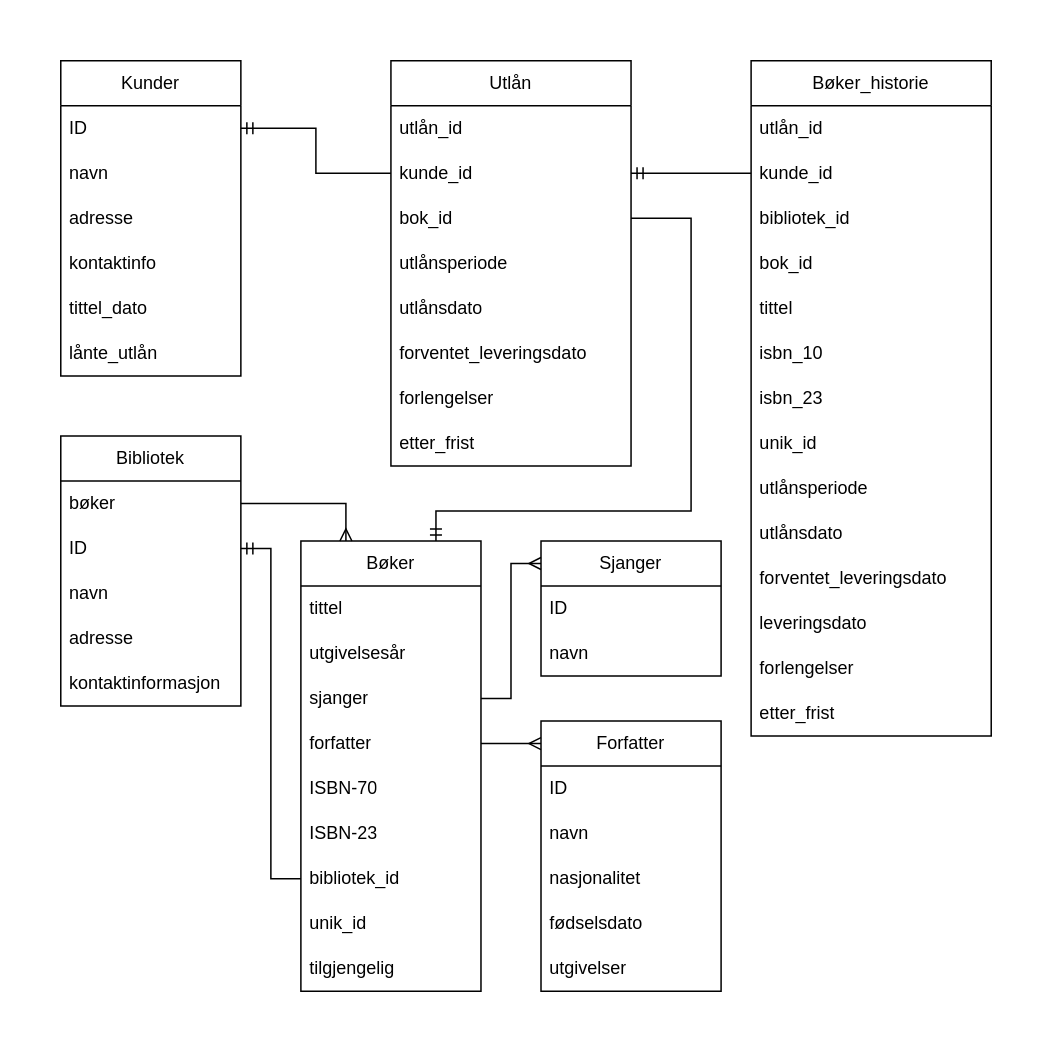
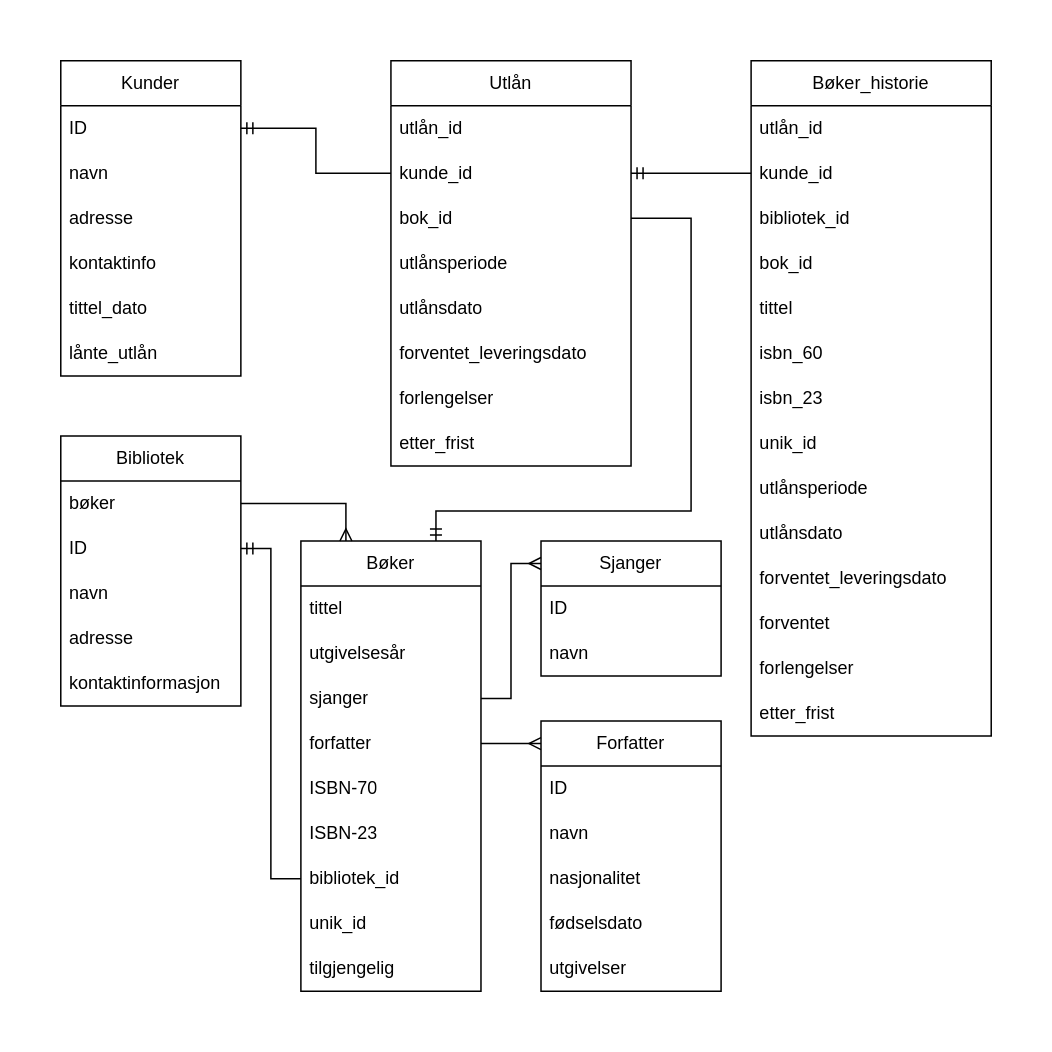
(793, 353) -> (793, 353)
(821, 623) -> (805, 623)
